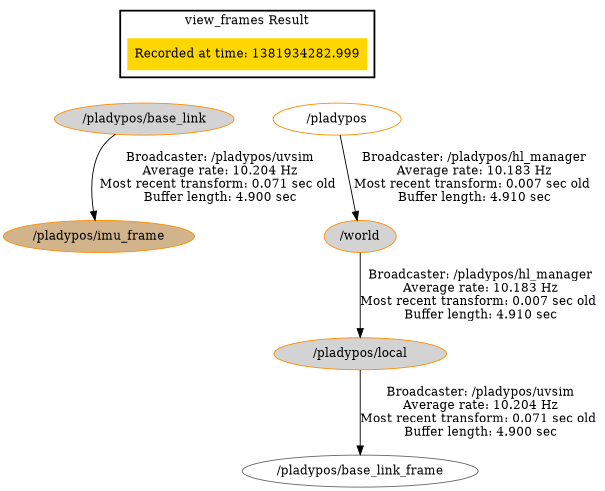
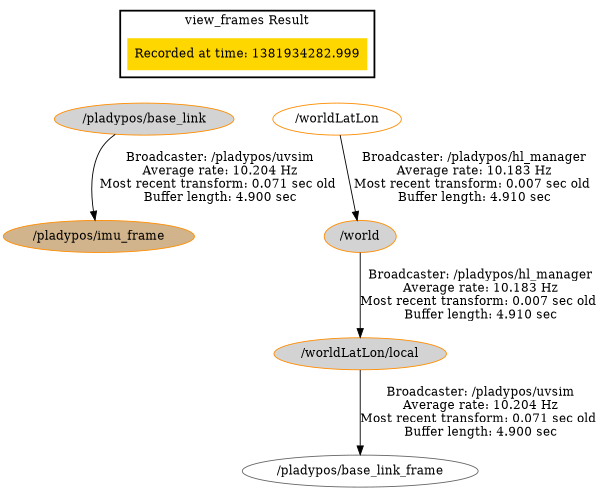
(337, 119) -> (337, 119)
(360, 354) -> (360, 354)
